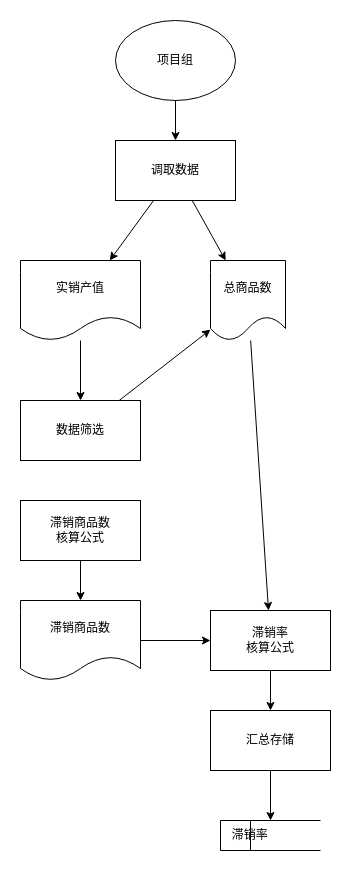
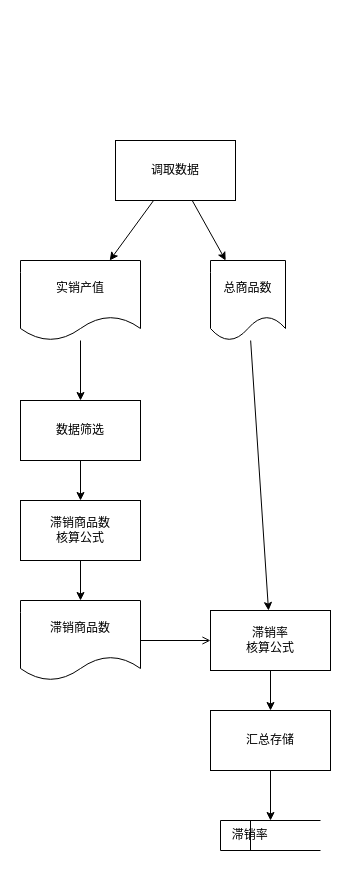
(176, 61) -> none
(176, 117) -> none
(162, 367) -> (81, 477)
(202, 641) -> (204, 641)
